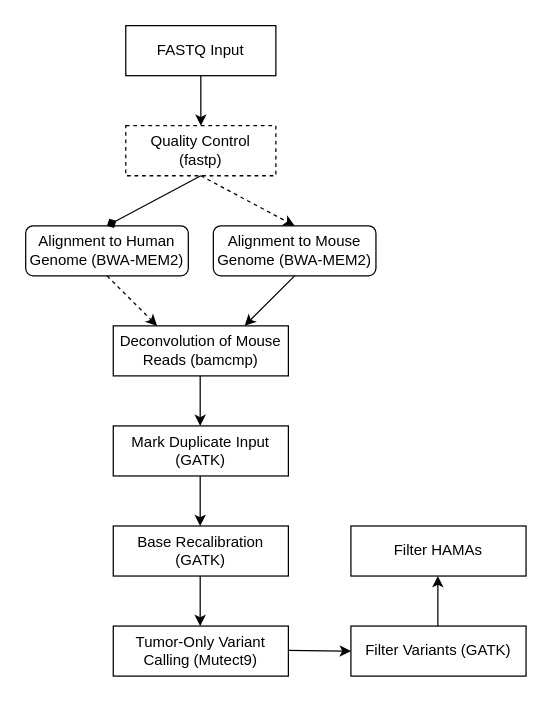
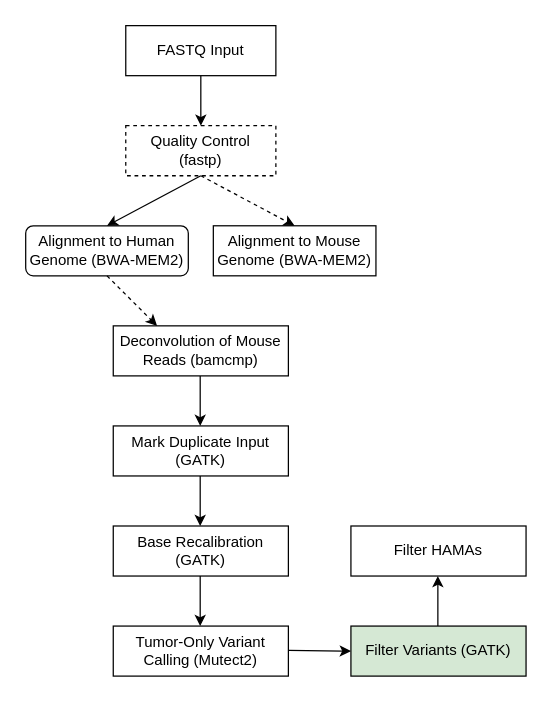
(116, 221) -> (115, 221)
(294, 251) -> (294, 251)
(272, 298) -> none
(201, 651) -> (201, 651)
(438, 651) -> (438, 651)
